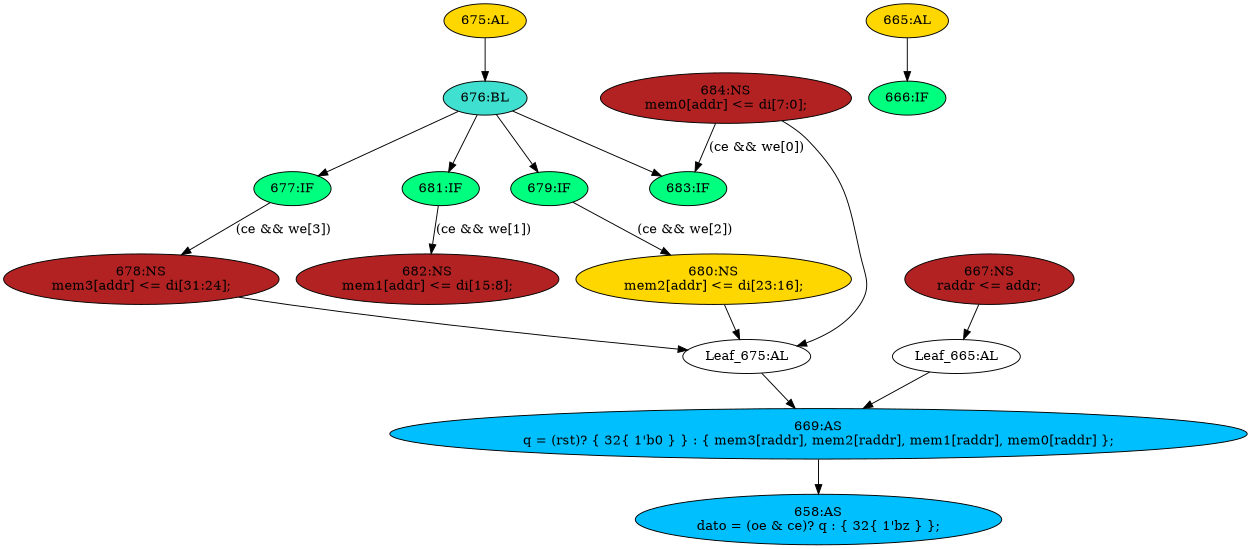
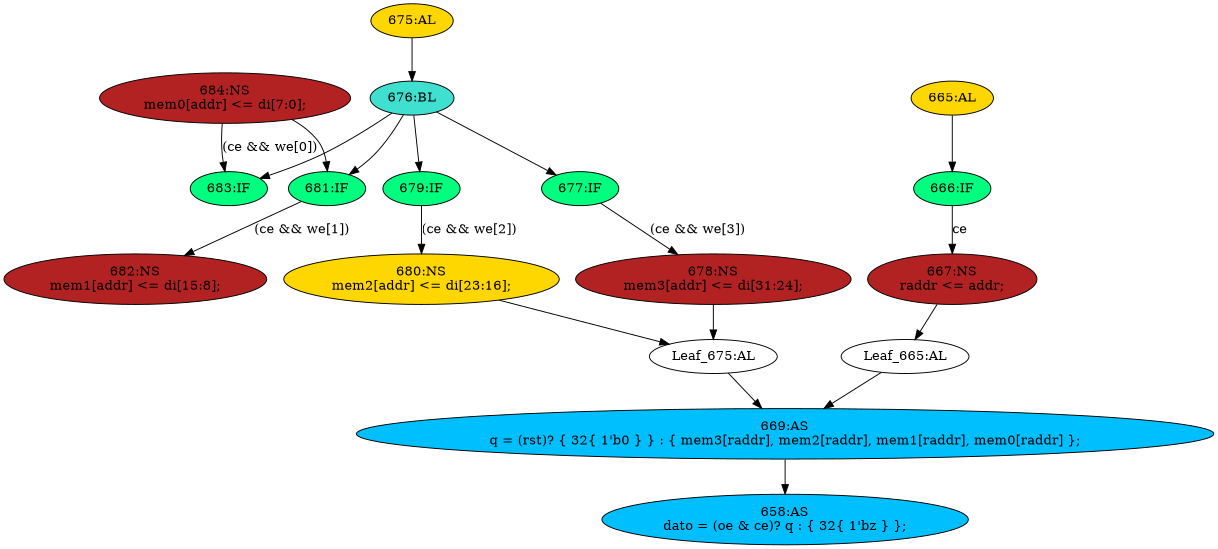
none -> (952, 225)
(856, 234) -> (314, 137)
